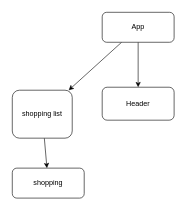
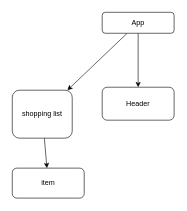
(138, 27) -> (138, 23)
(48, 183) -> (48, 183)
